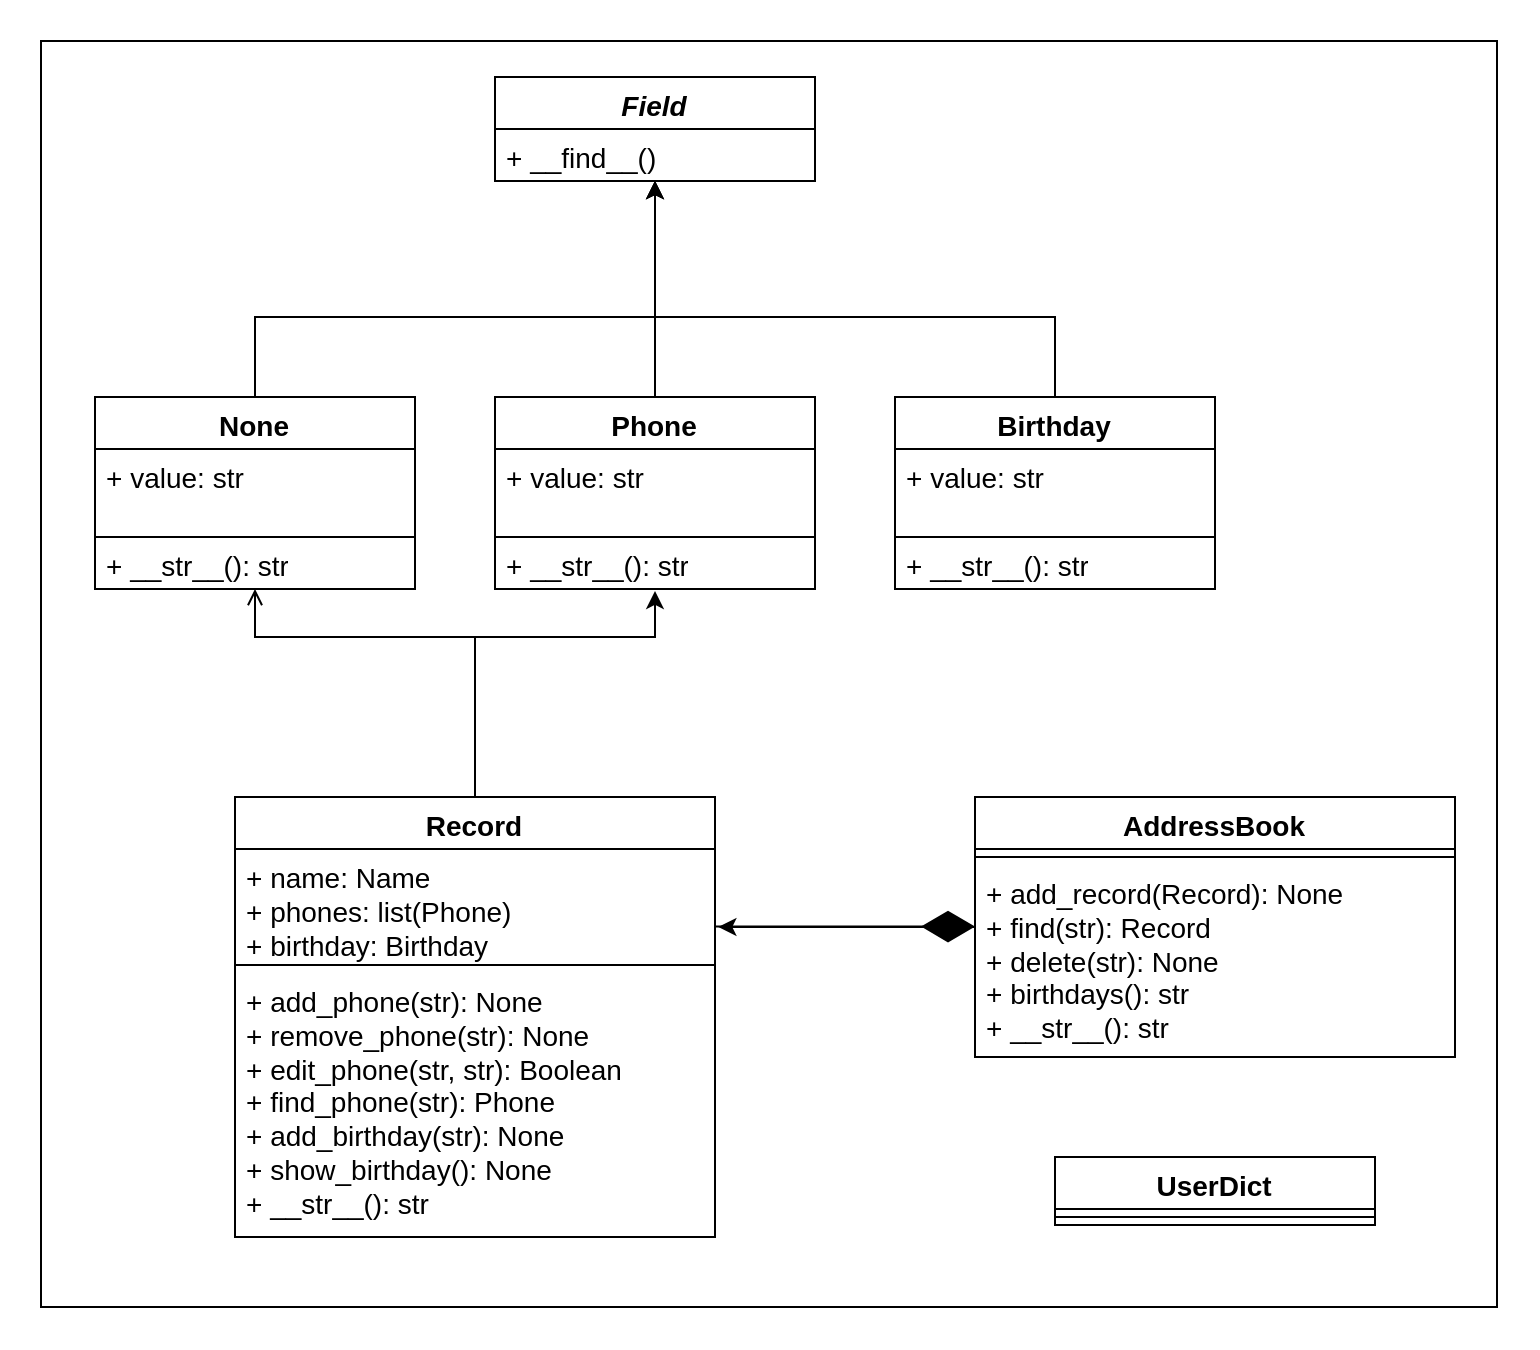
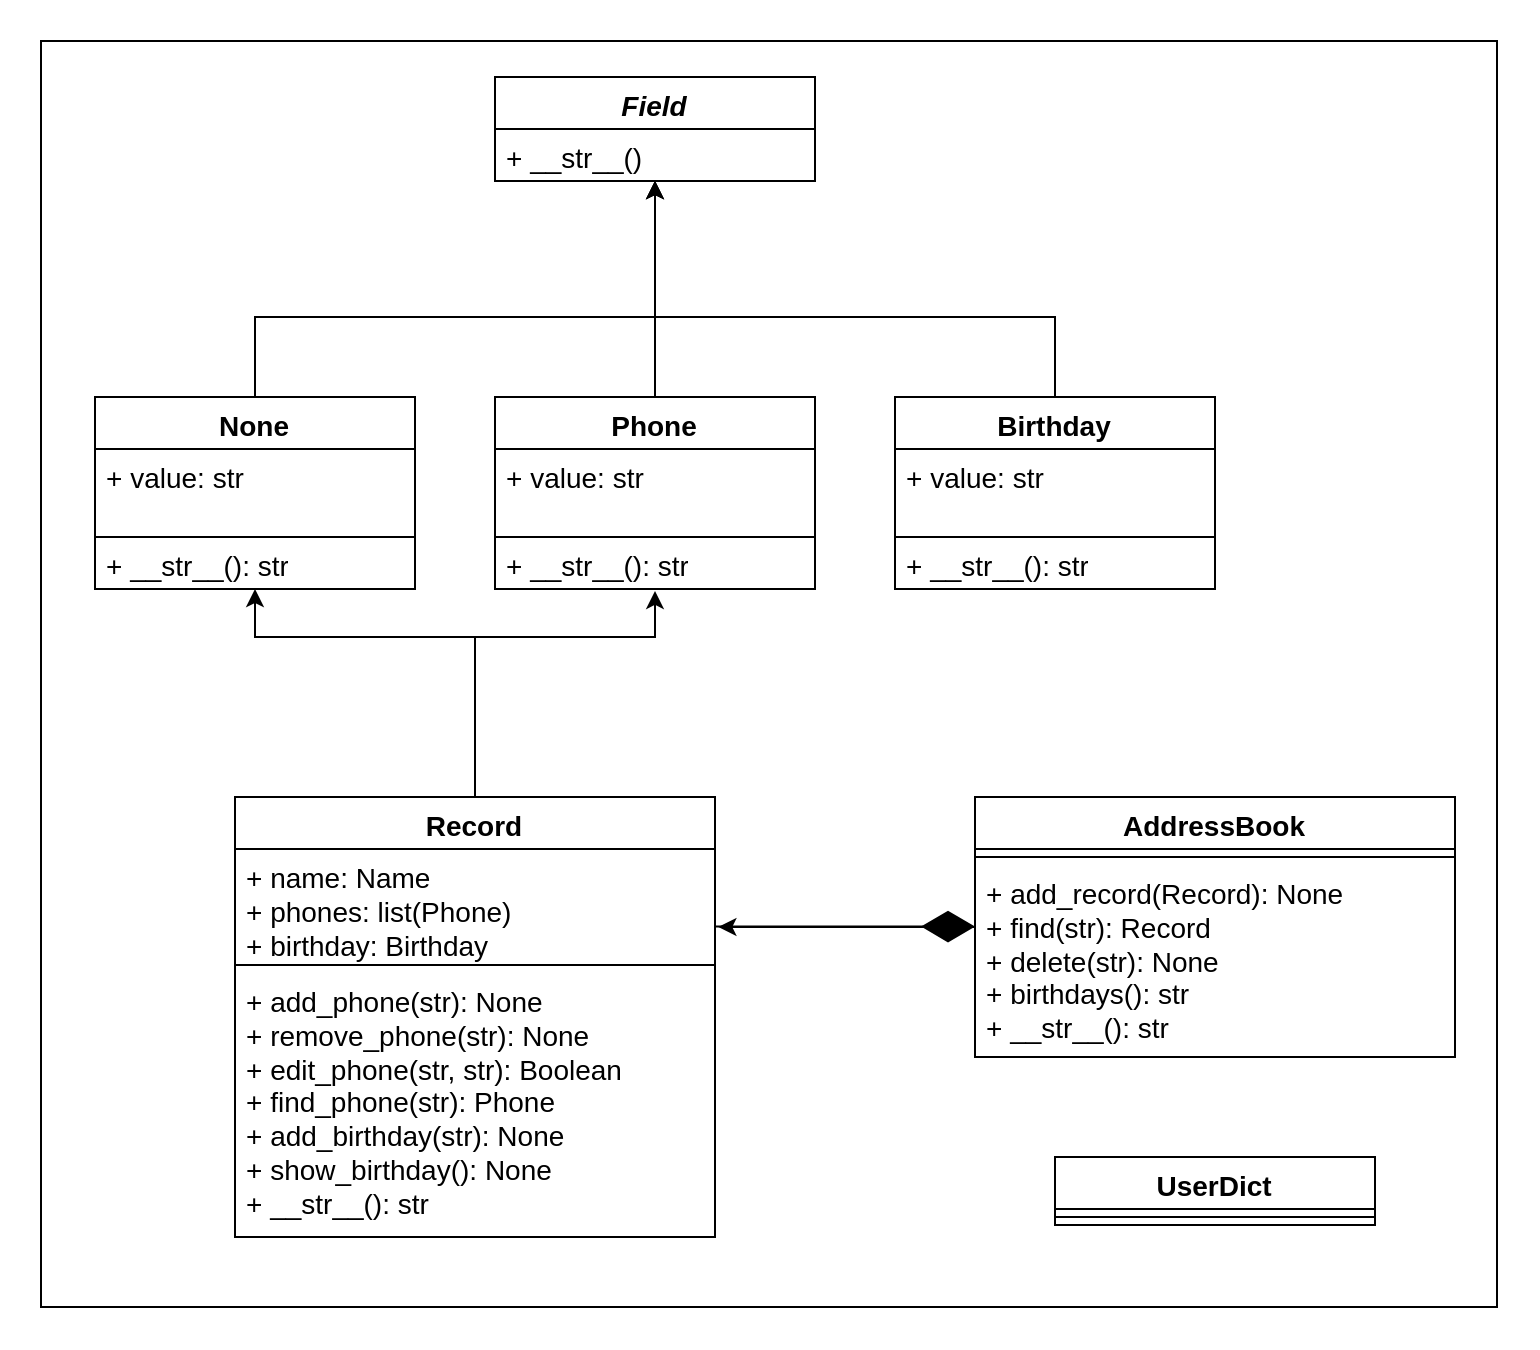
(594, 160) -> (590, 160)
(255, 601) -> (255, 604)
